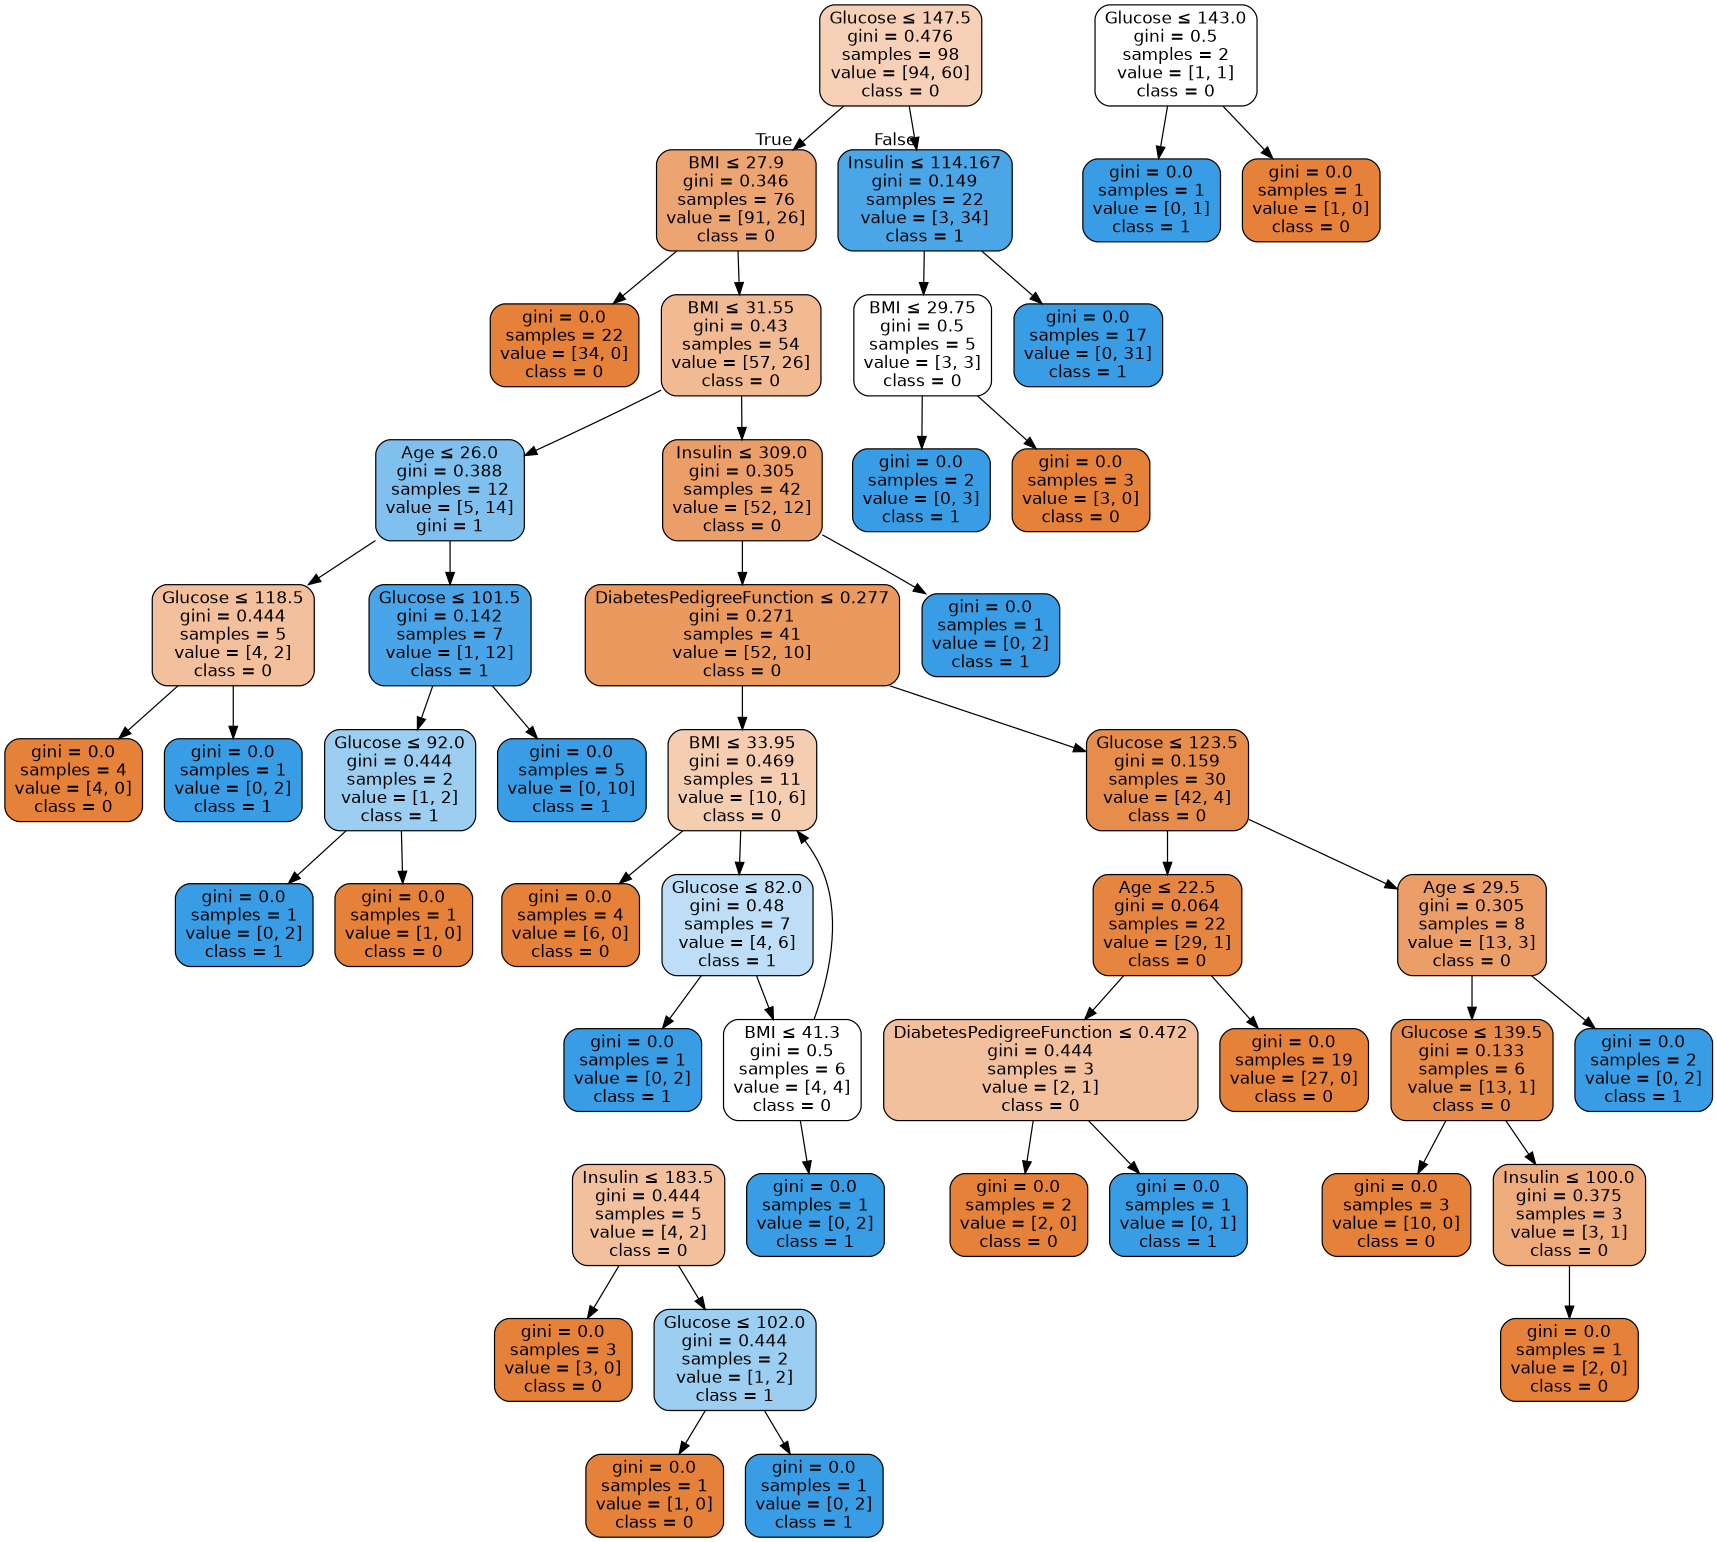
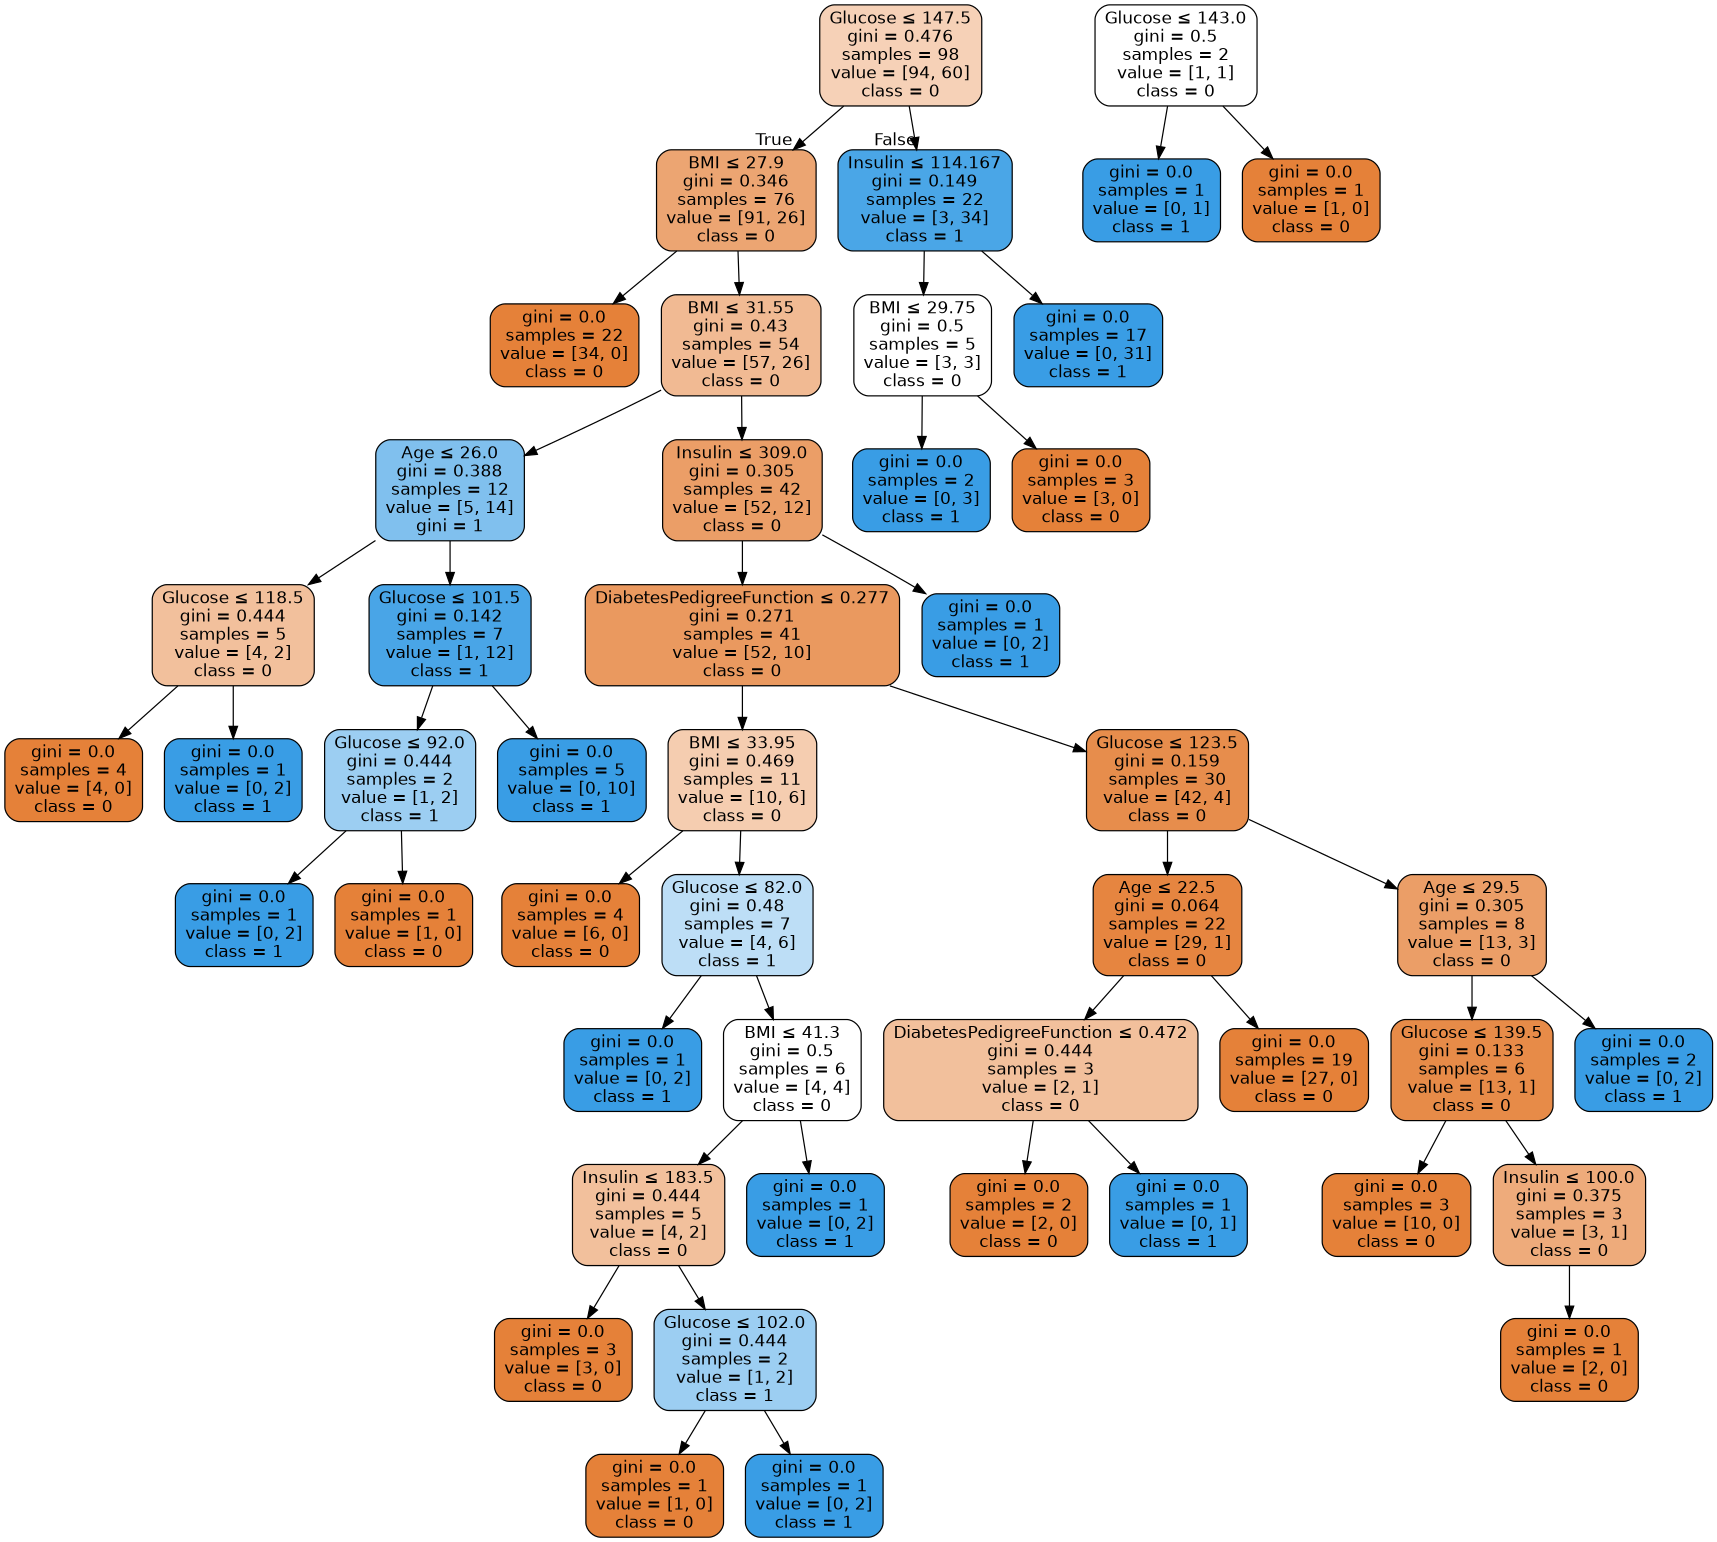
(832, 928) -> (725, 1138)
